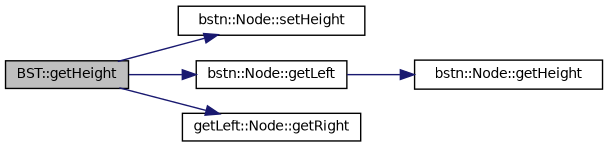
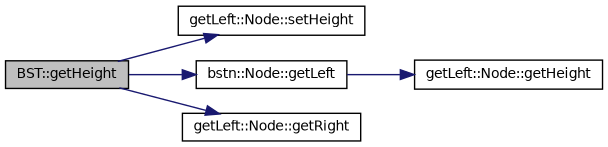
(272, 21) -> (272, 21)
(509, 75) -> (509, 75)
